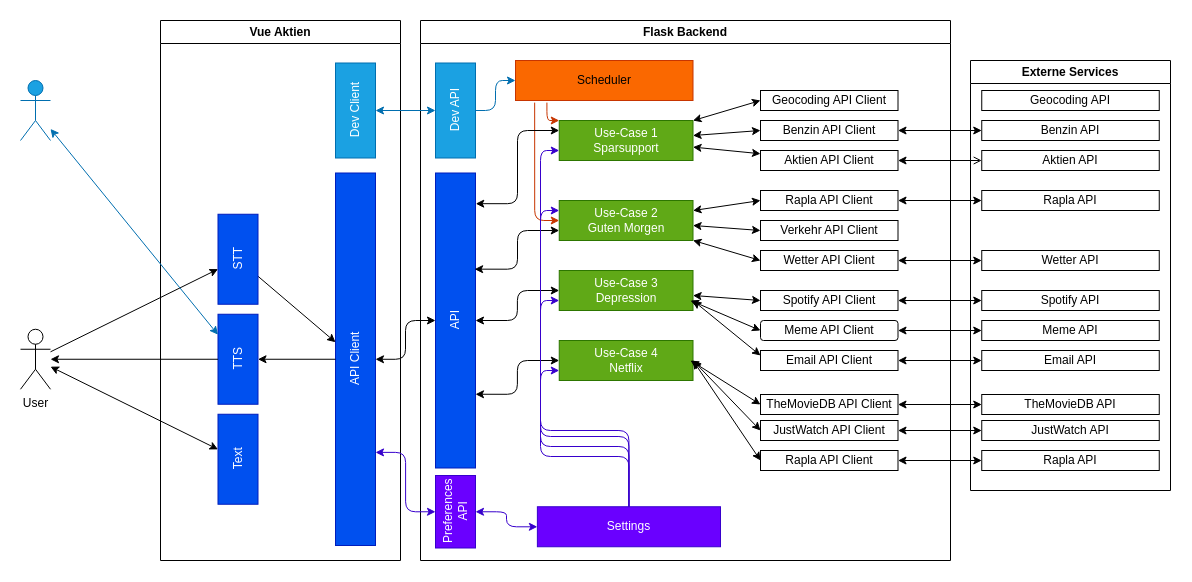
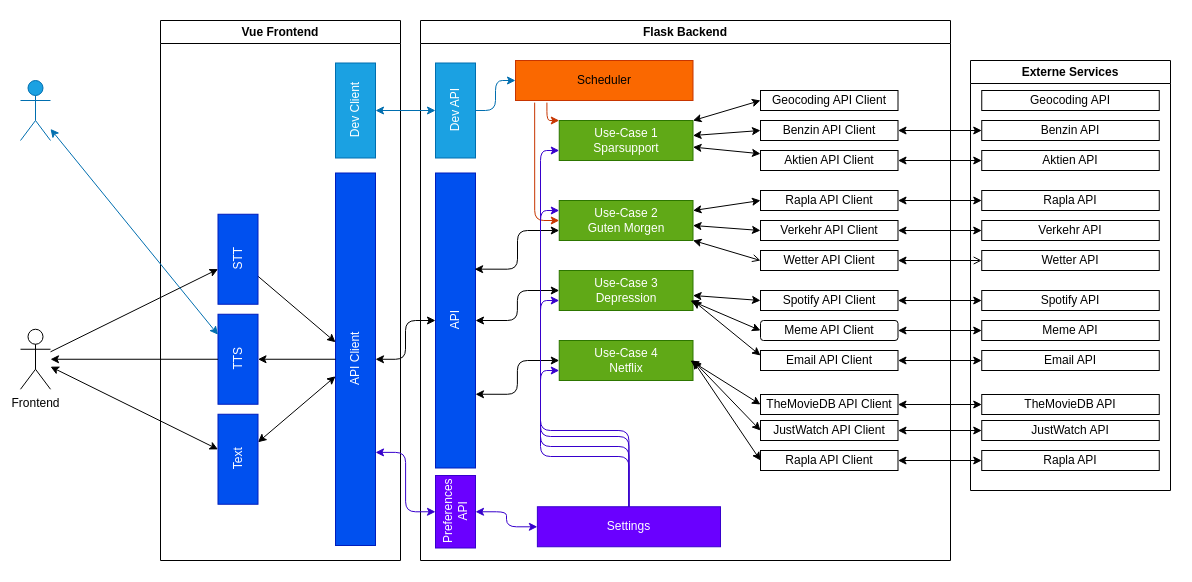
(281, 33) -> (281, 33)
(976, 161) -> (973, 161)
(518, 167) -> none
none -> (939, 231)
none -> (1071, 231)
(752, 258) -> (754, 259)
(973, 261) -> (976, 261)
(36, 404) -> (36, 404)
none -> (296, 410)
